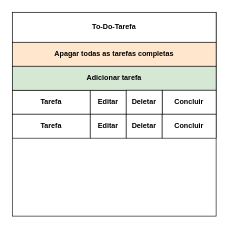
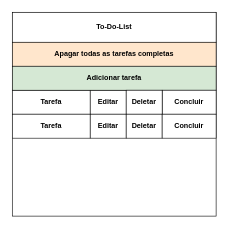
(114, 27) -> (114, 27)
